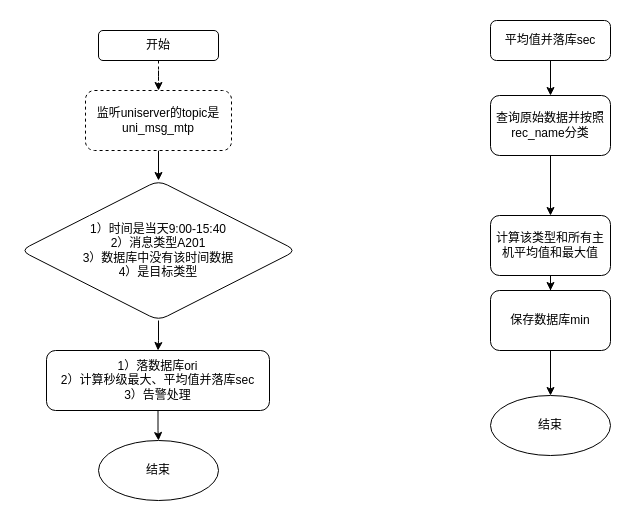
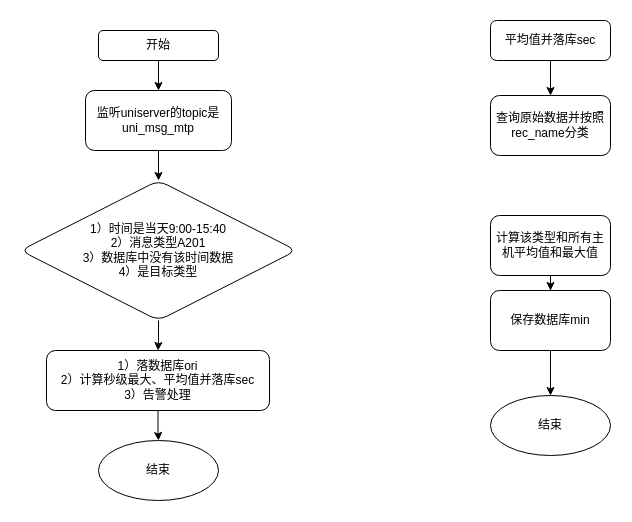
(159, 80) -> (159, 80)
(159, 121) -> (159, 121)
(551, 182) -> none
